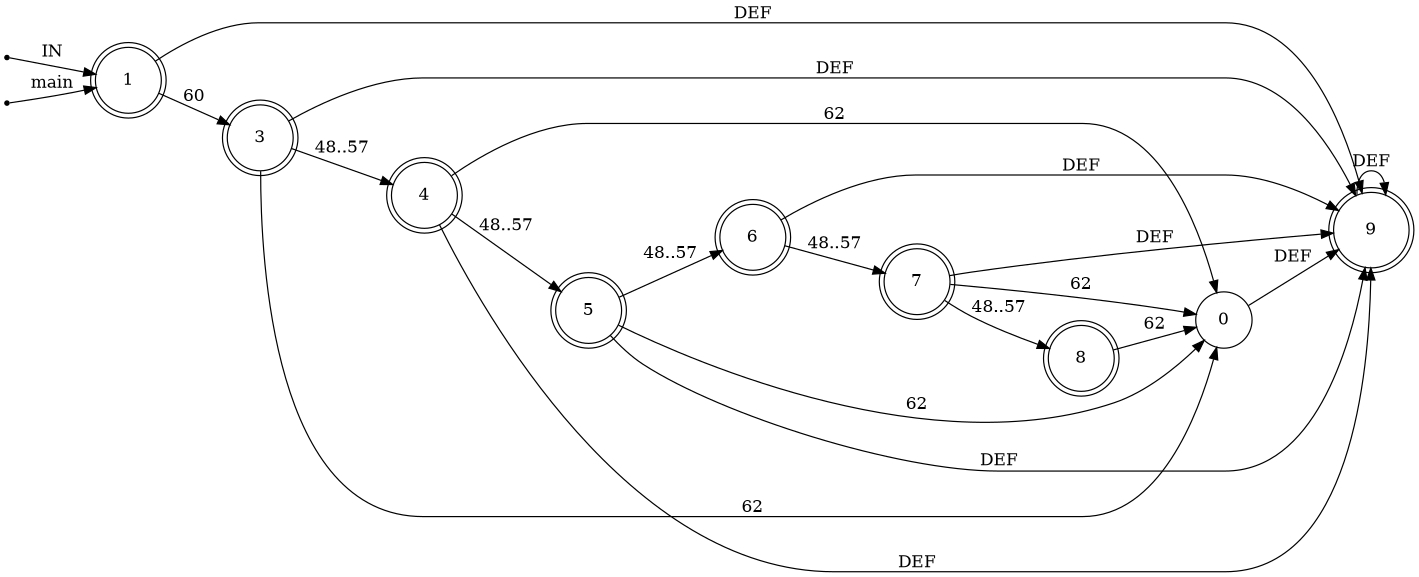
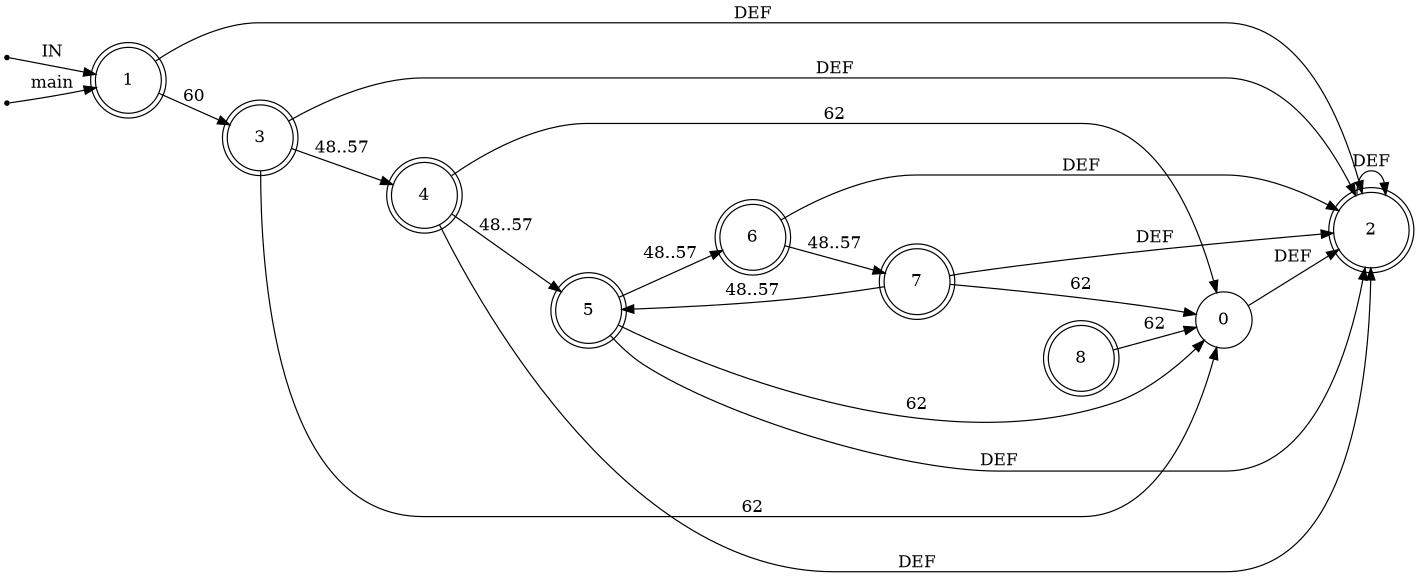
(1371, 230) -> (1371, 230)
(990, 325) -> (760, 302)
